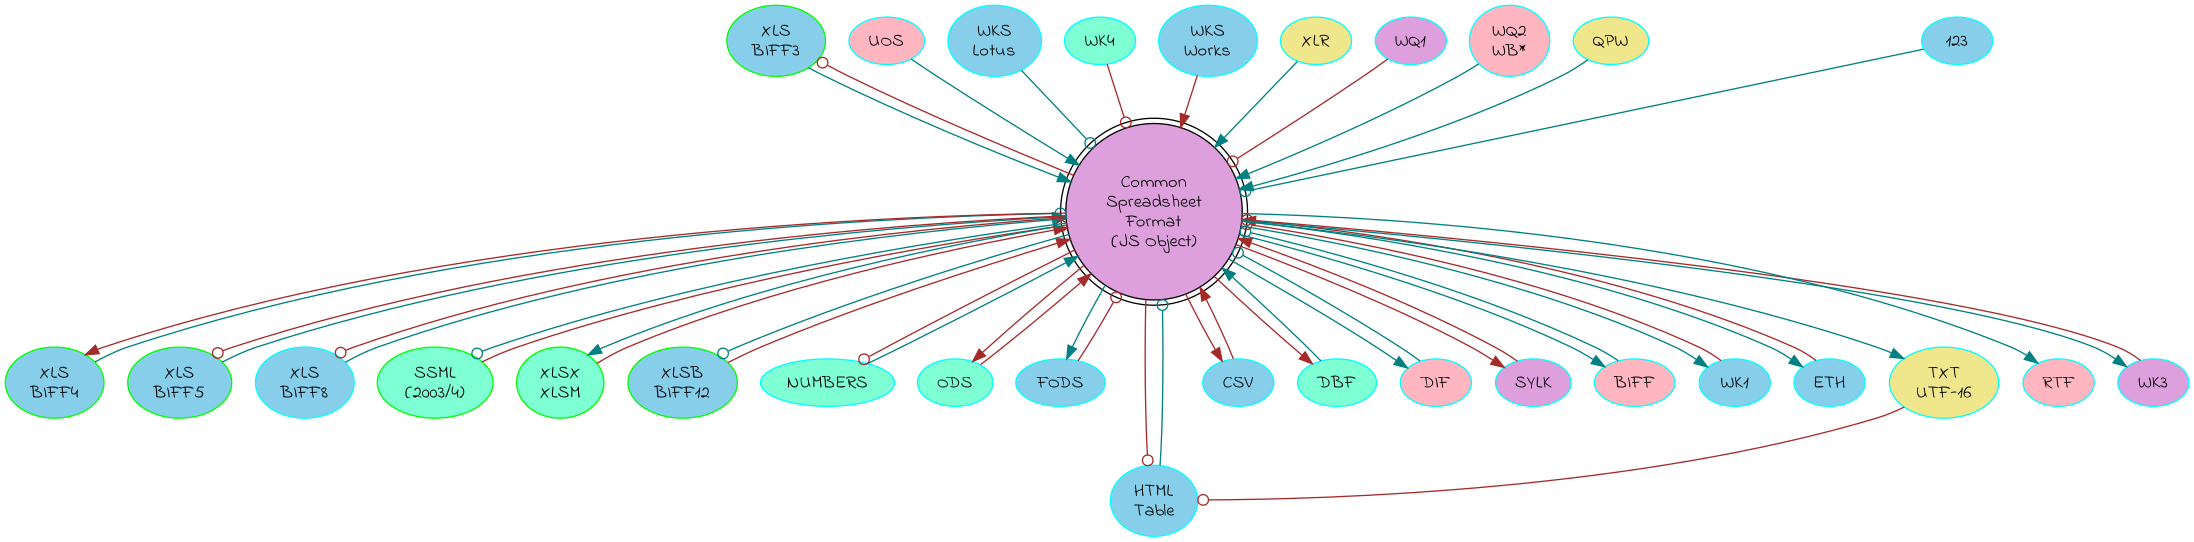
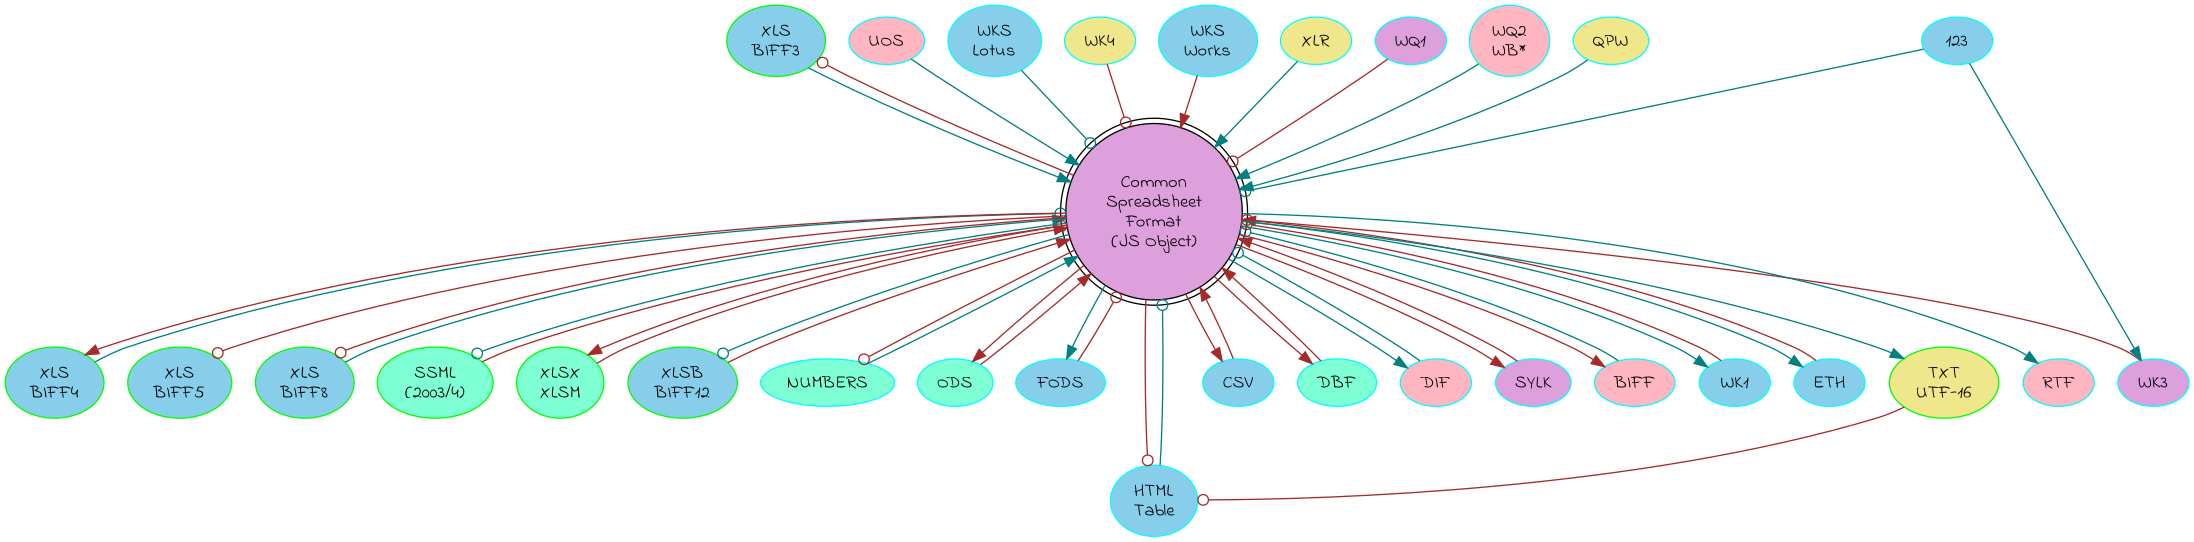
(1100, 41) -> (1100, 41)
(632, 261) -> none
(1683, 267) -> (2052, 206)
(830, 274) -> (830, 274)
(1455, 300) -> (1455, 300)
(1277, 319) -> (1277, 319)
(305, 383) -> (305, 383)
(1944, 383) -> (1944, 383)
